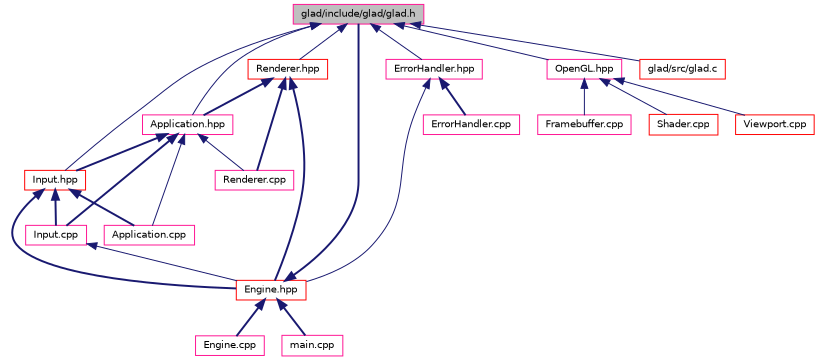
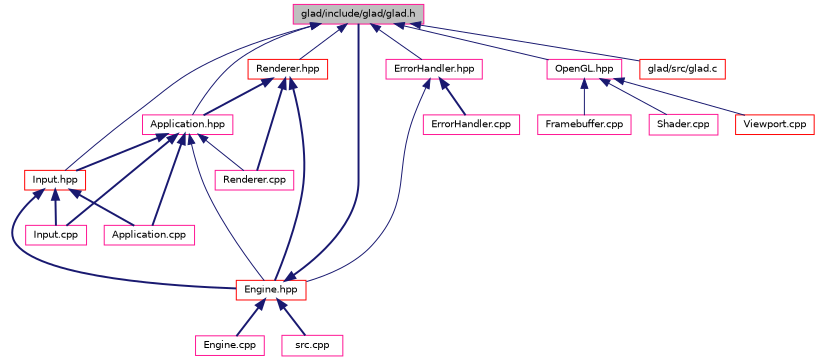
(684, 125) -> (684, 125)
(167, 185) -> (167, 185)
(167, 263) -> (220, 216)
(312, 346) -> (312, 346)
